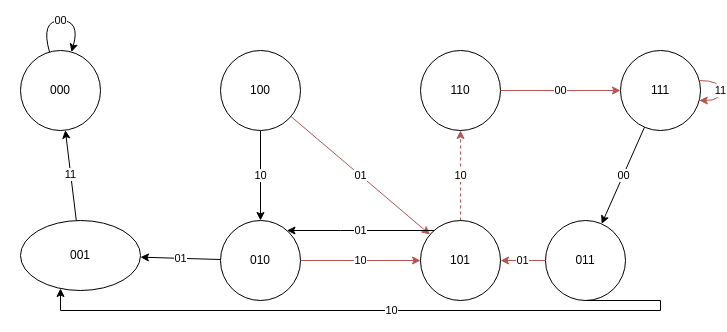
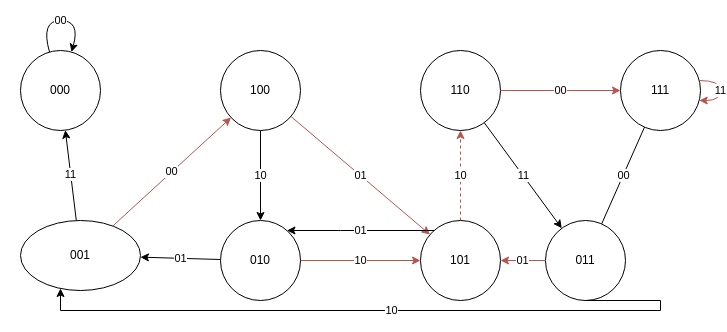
none -> (521, 173)
none -> (170, 174)
(605, 216) -> (604, 218)
